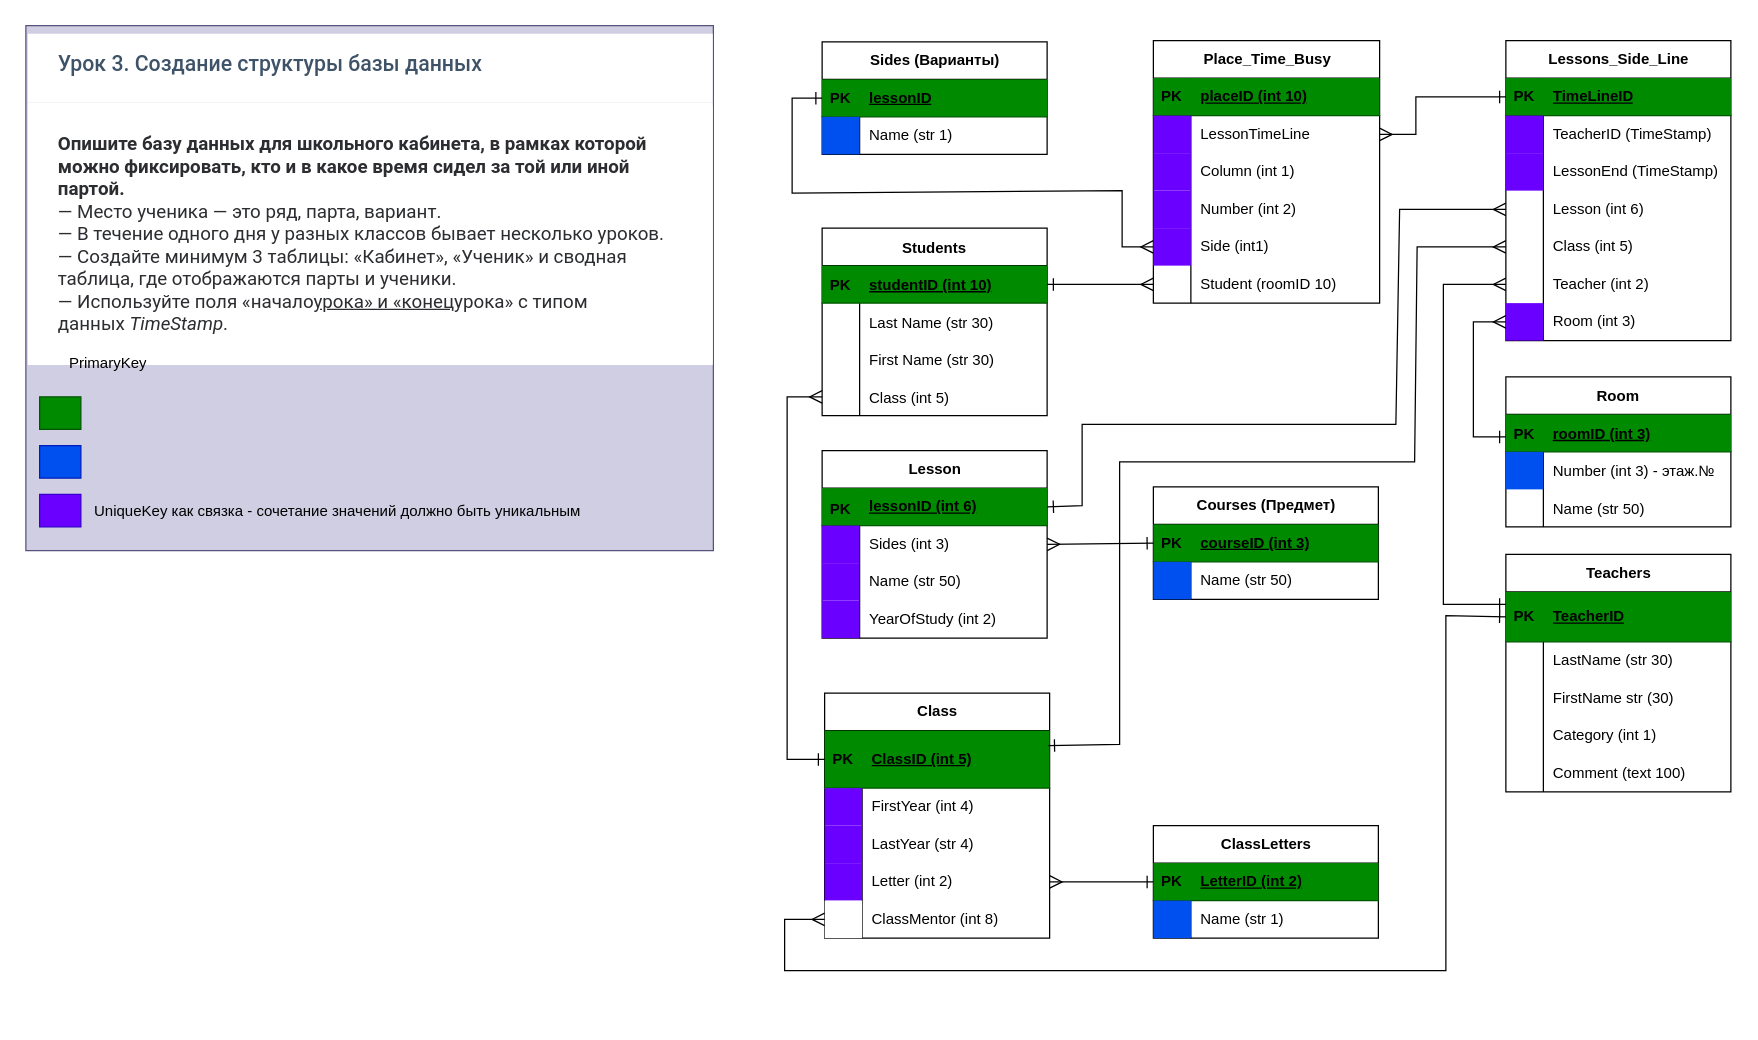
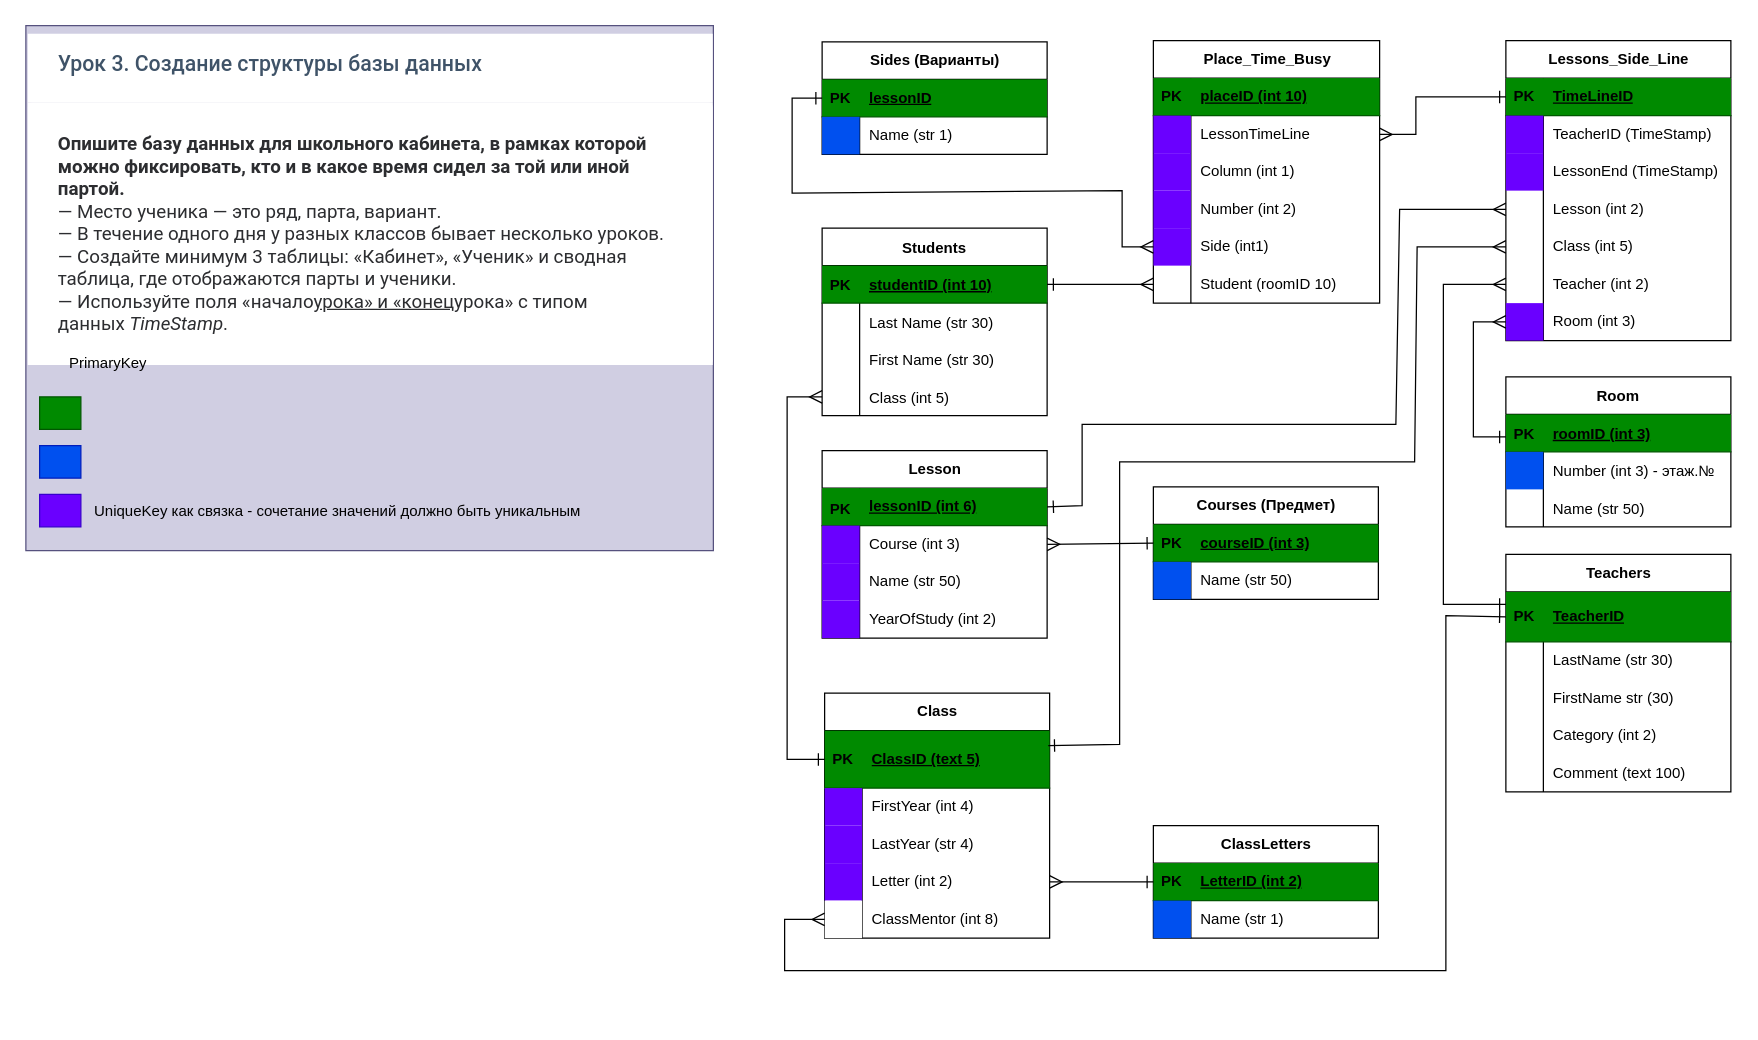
(1606, 209) -> (1606, 209)
(916, 544) -> (922, 544)
(1614, 736) -> (1614, 736)
(927, 759) -> (933, 759)
